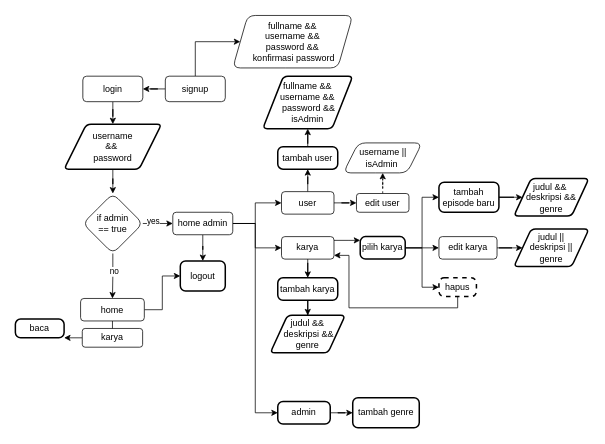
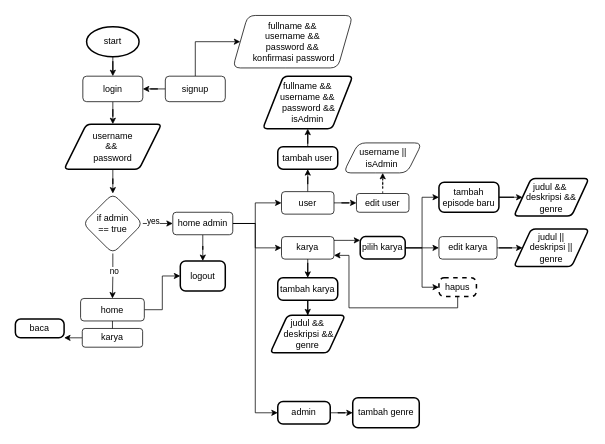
none -> (113, 42)
none -> (113, 70)
